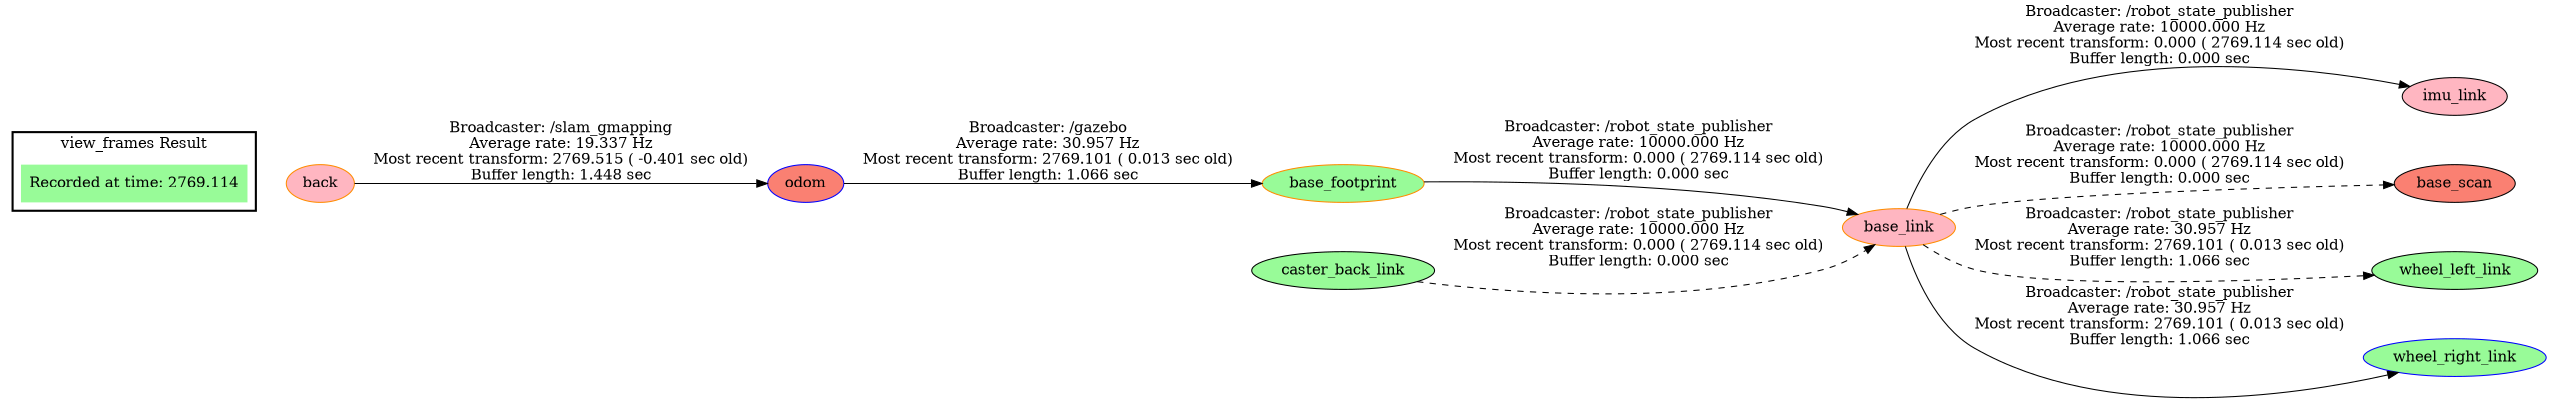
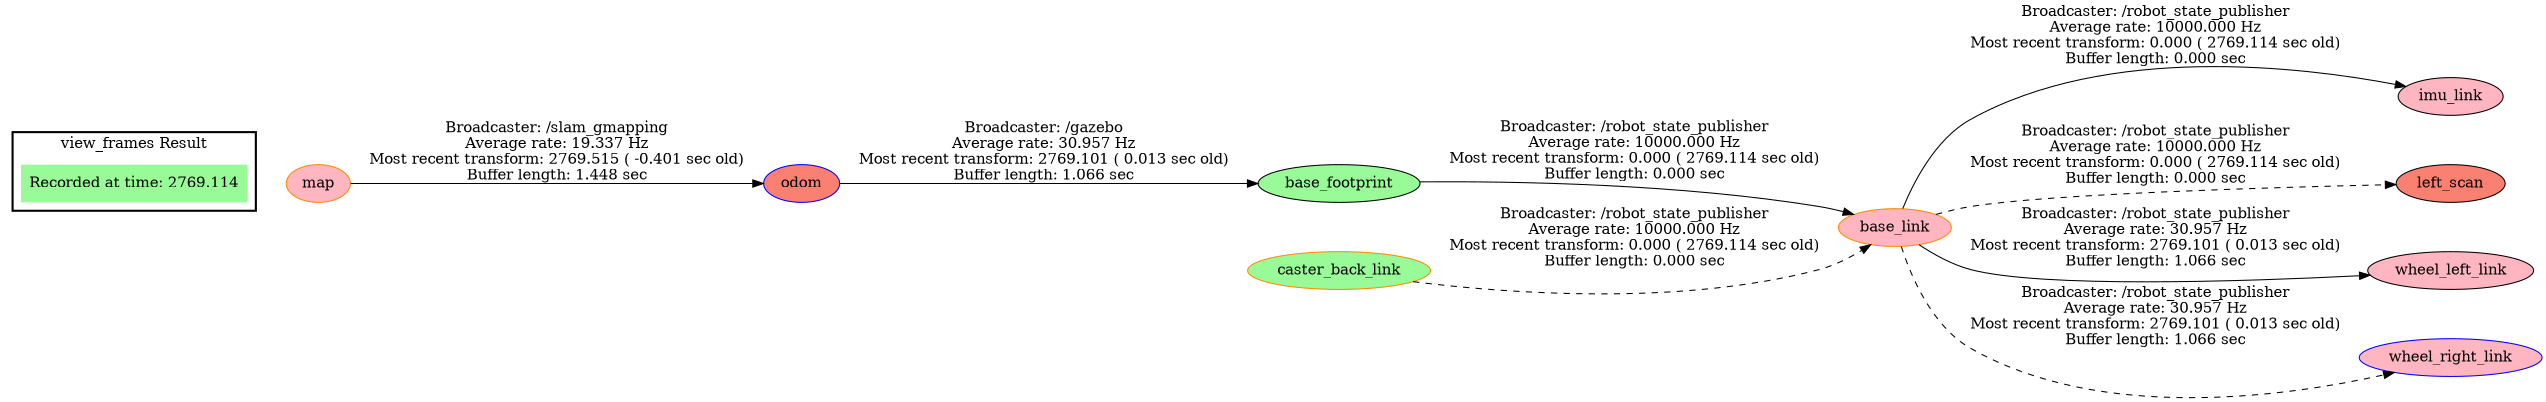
(320, 184) -> (318, 184)
(1343, 184) -> (1339, 184)
(2455, 184) -> (2451, 184)
(1343, 271) -> (1339, 271)
(2455, 271) -> (2451, 271)
(2140, 282) -> (2136, 282)
(2455, 358) -> (2451, 358)
(2116, 392) -> (2111, 392)
